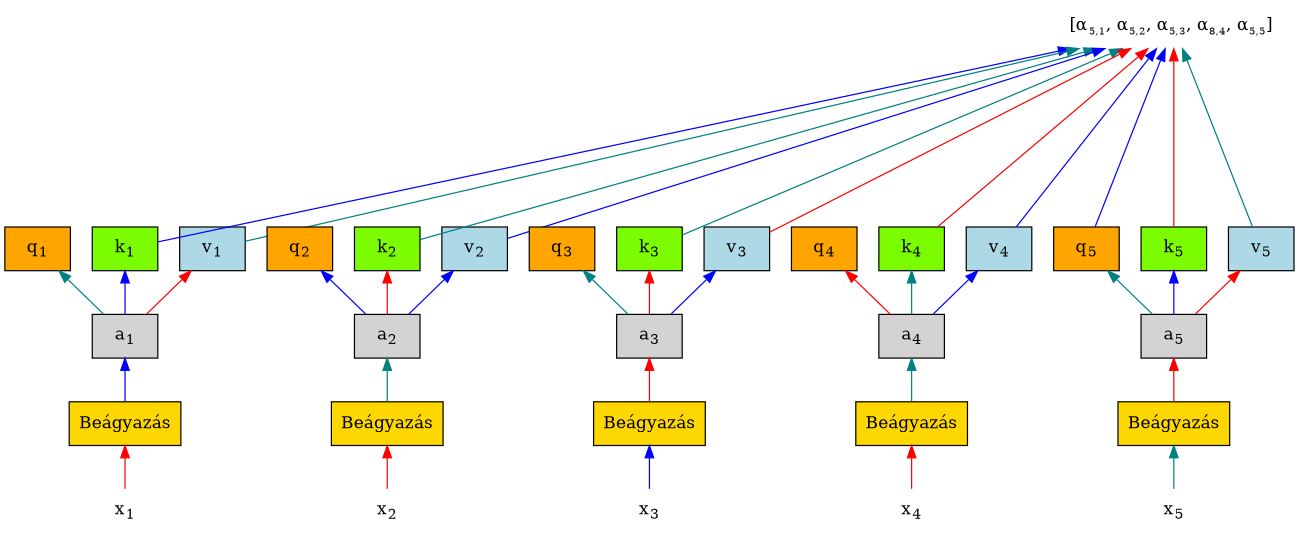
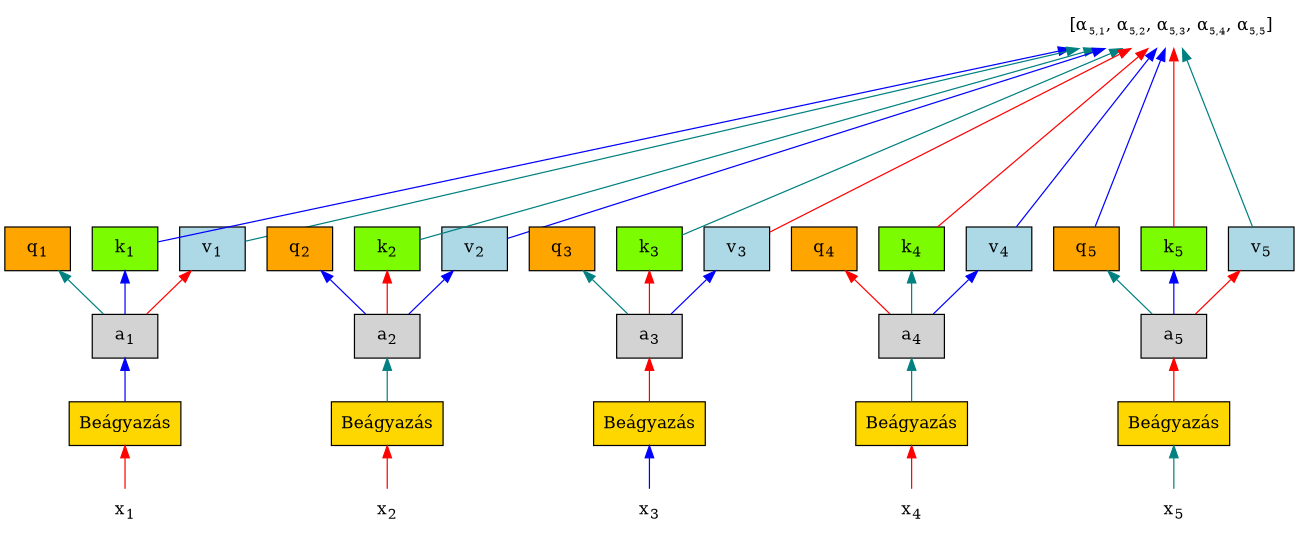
(1218, 26) -> (1218, 26)
